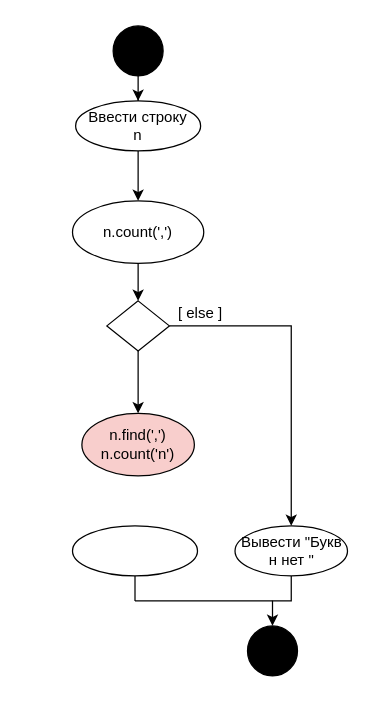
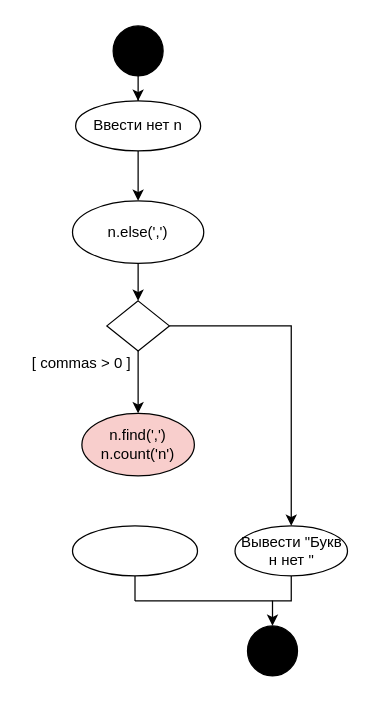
(138, 126) -> (138, 126)
(138, 232) -> (138, 232)
(201, 313) -> none
none -> (82, 363)
